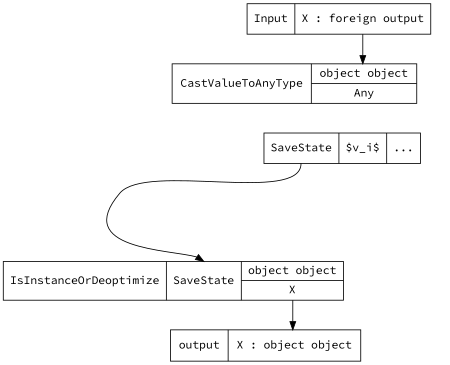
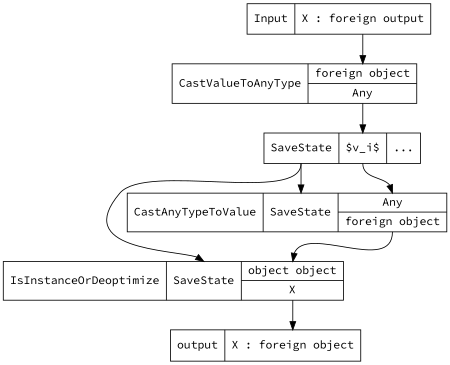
(364, 73) -> (362, 73)
none -> (363, 114)
none -> (287, 212)
(294, 345) -> (293, 345)
